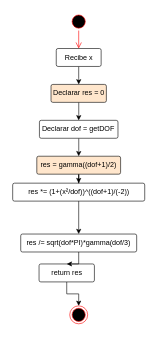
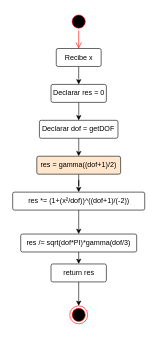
(79, 93) -> (79, 93)
(79, 192) -> (79, 201)
(67, 273) -> (79, 273)
